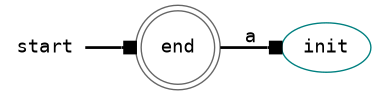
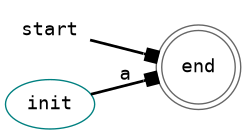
(244, 48) -> (117, 88)
